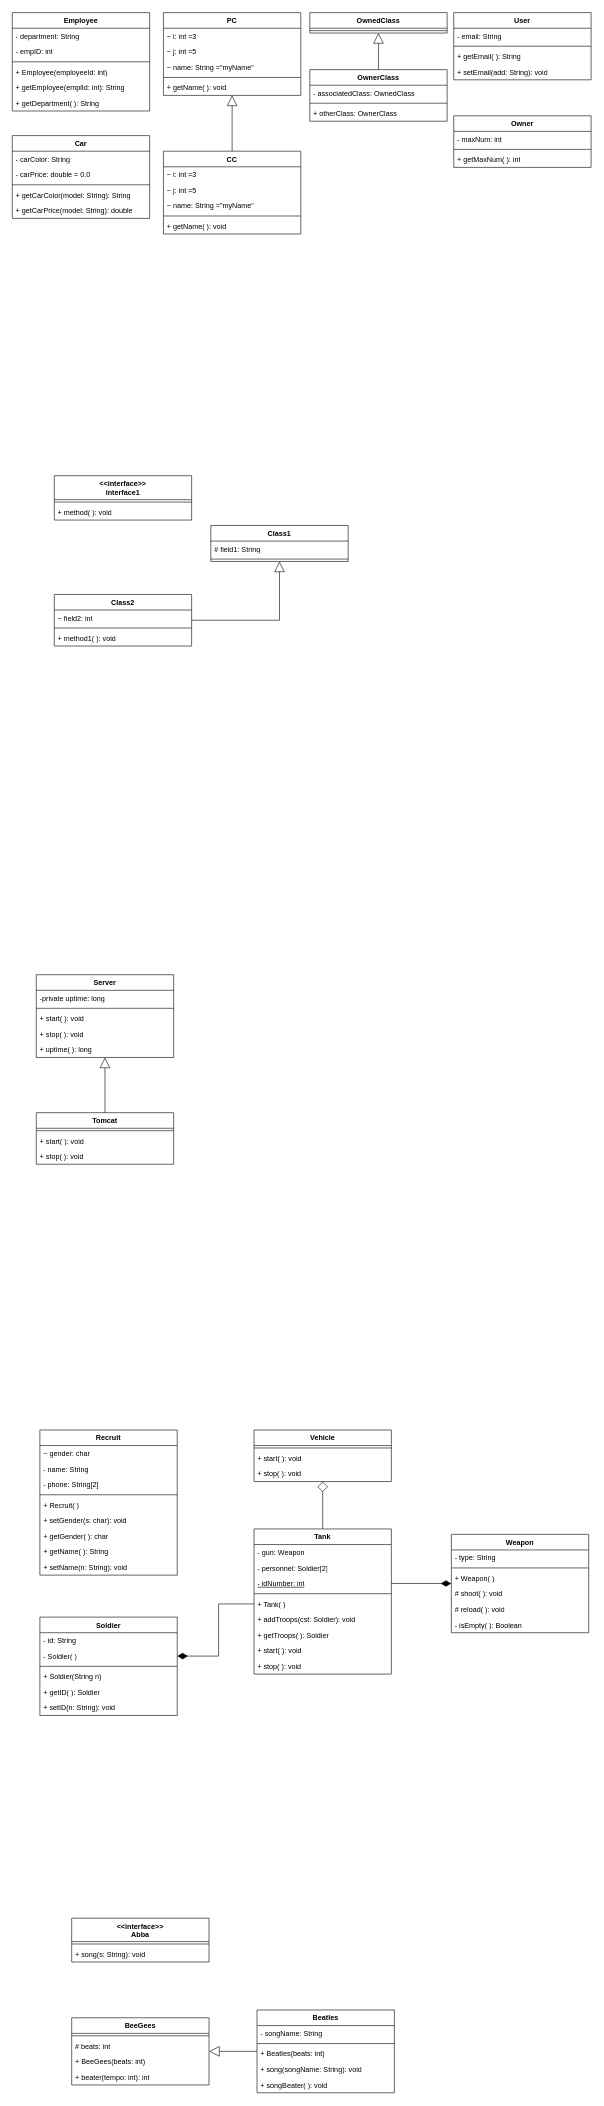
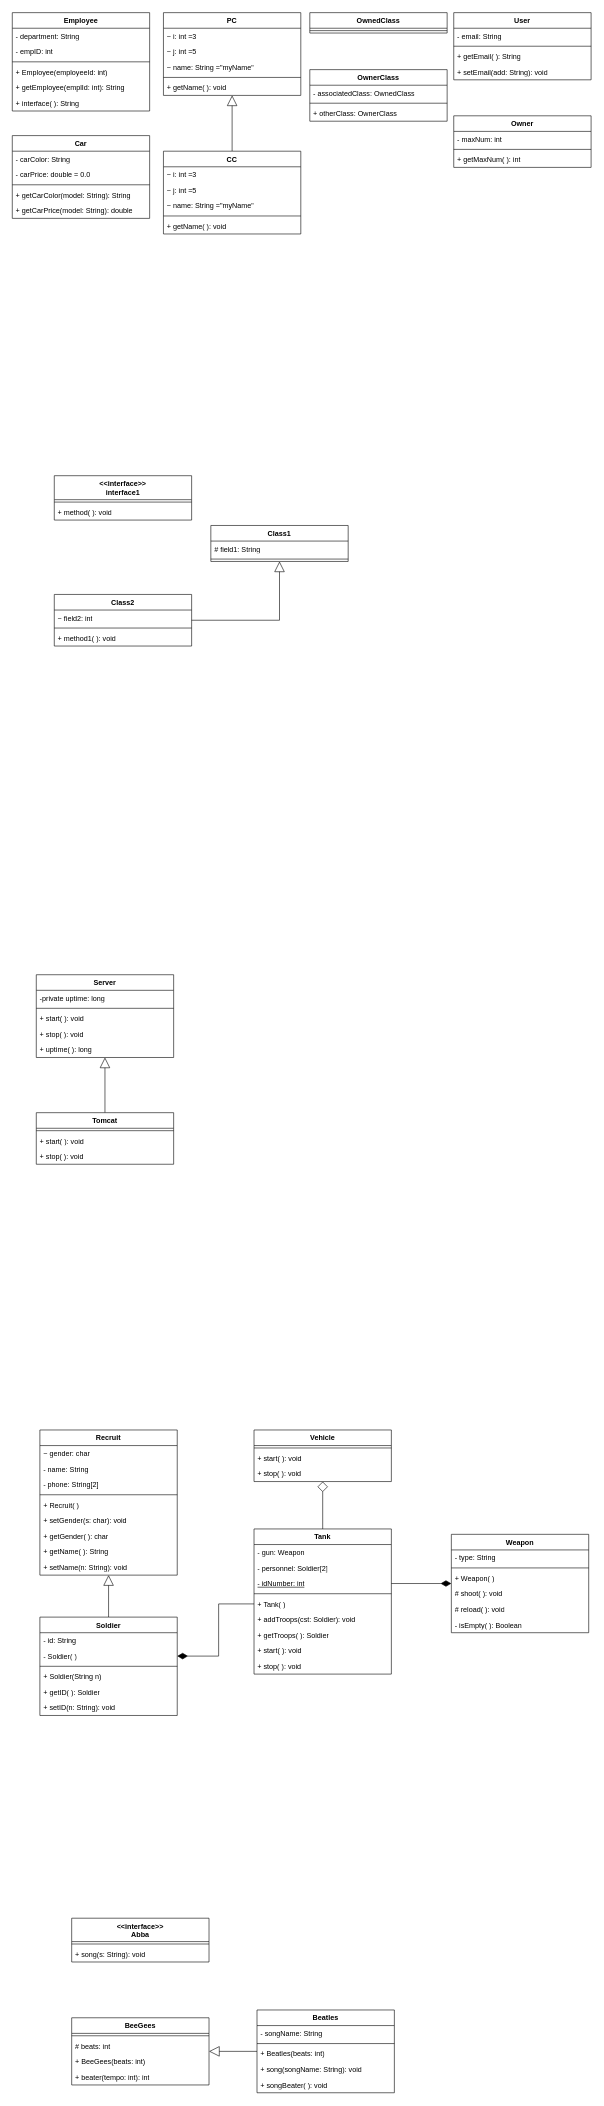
(379, 56) -> none
(64, 104) -> (55, 104)
none -> (109, 1602)
